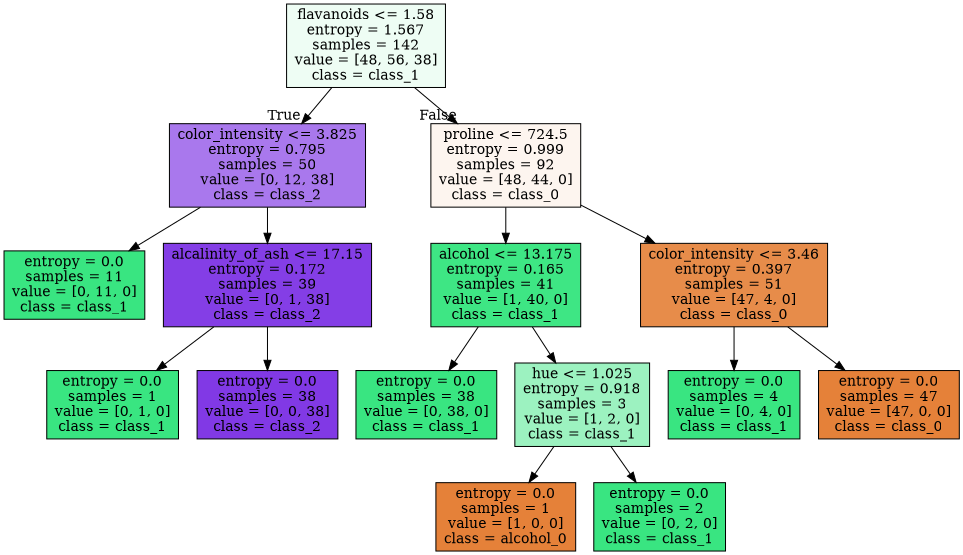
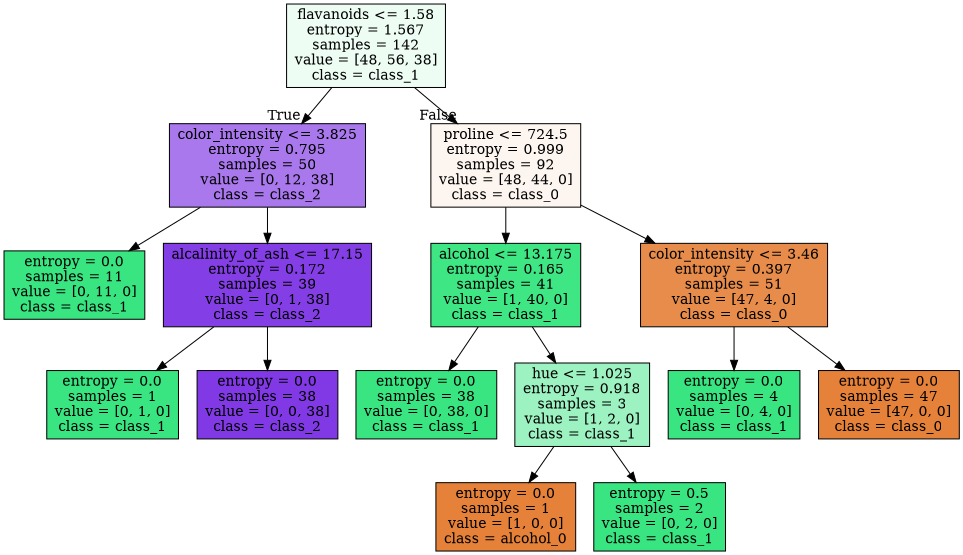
(660, 517) -> (660, 517)
